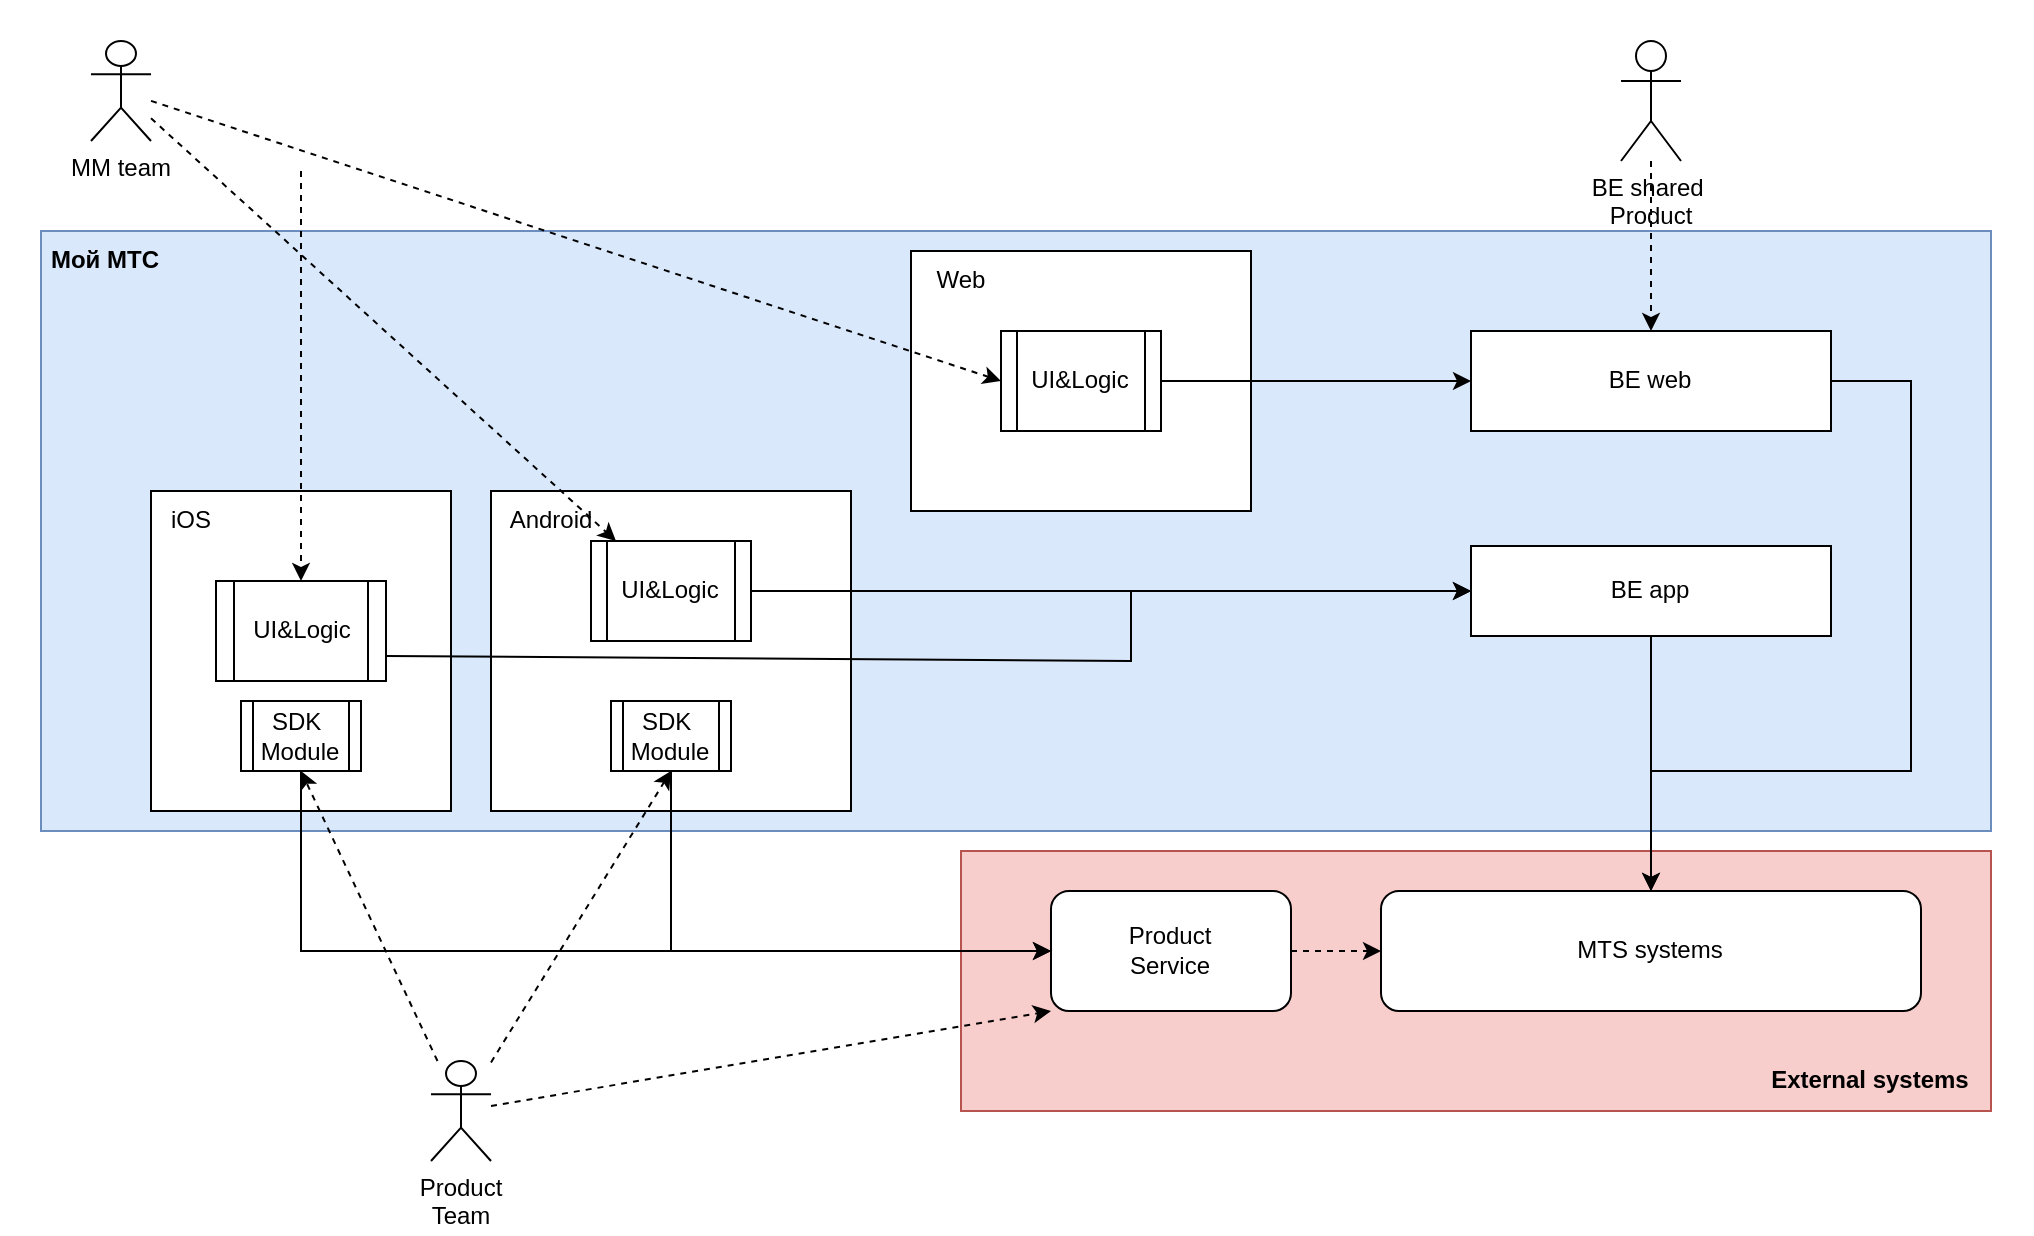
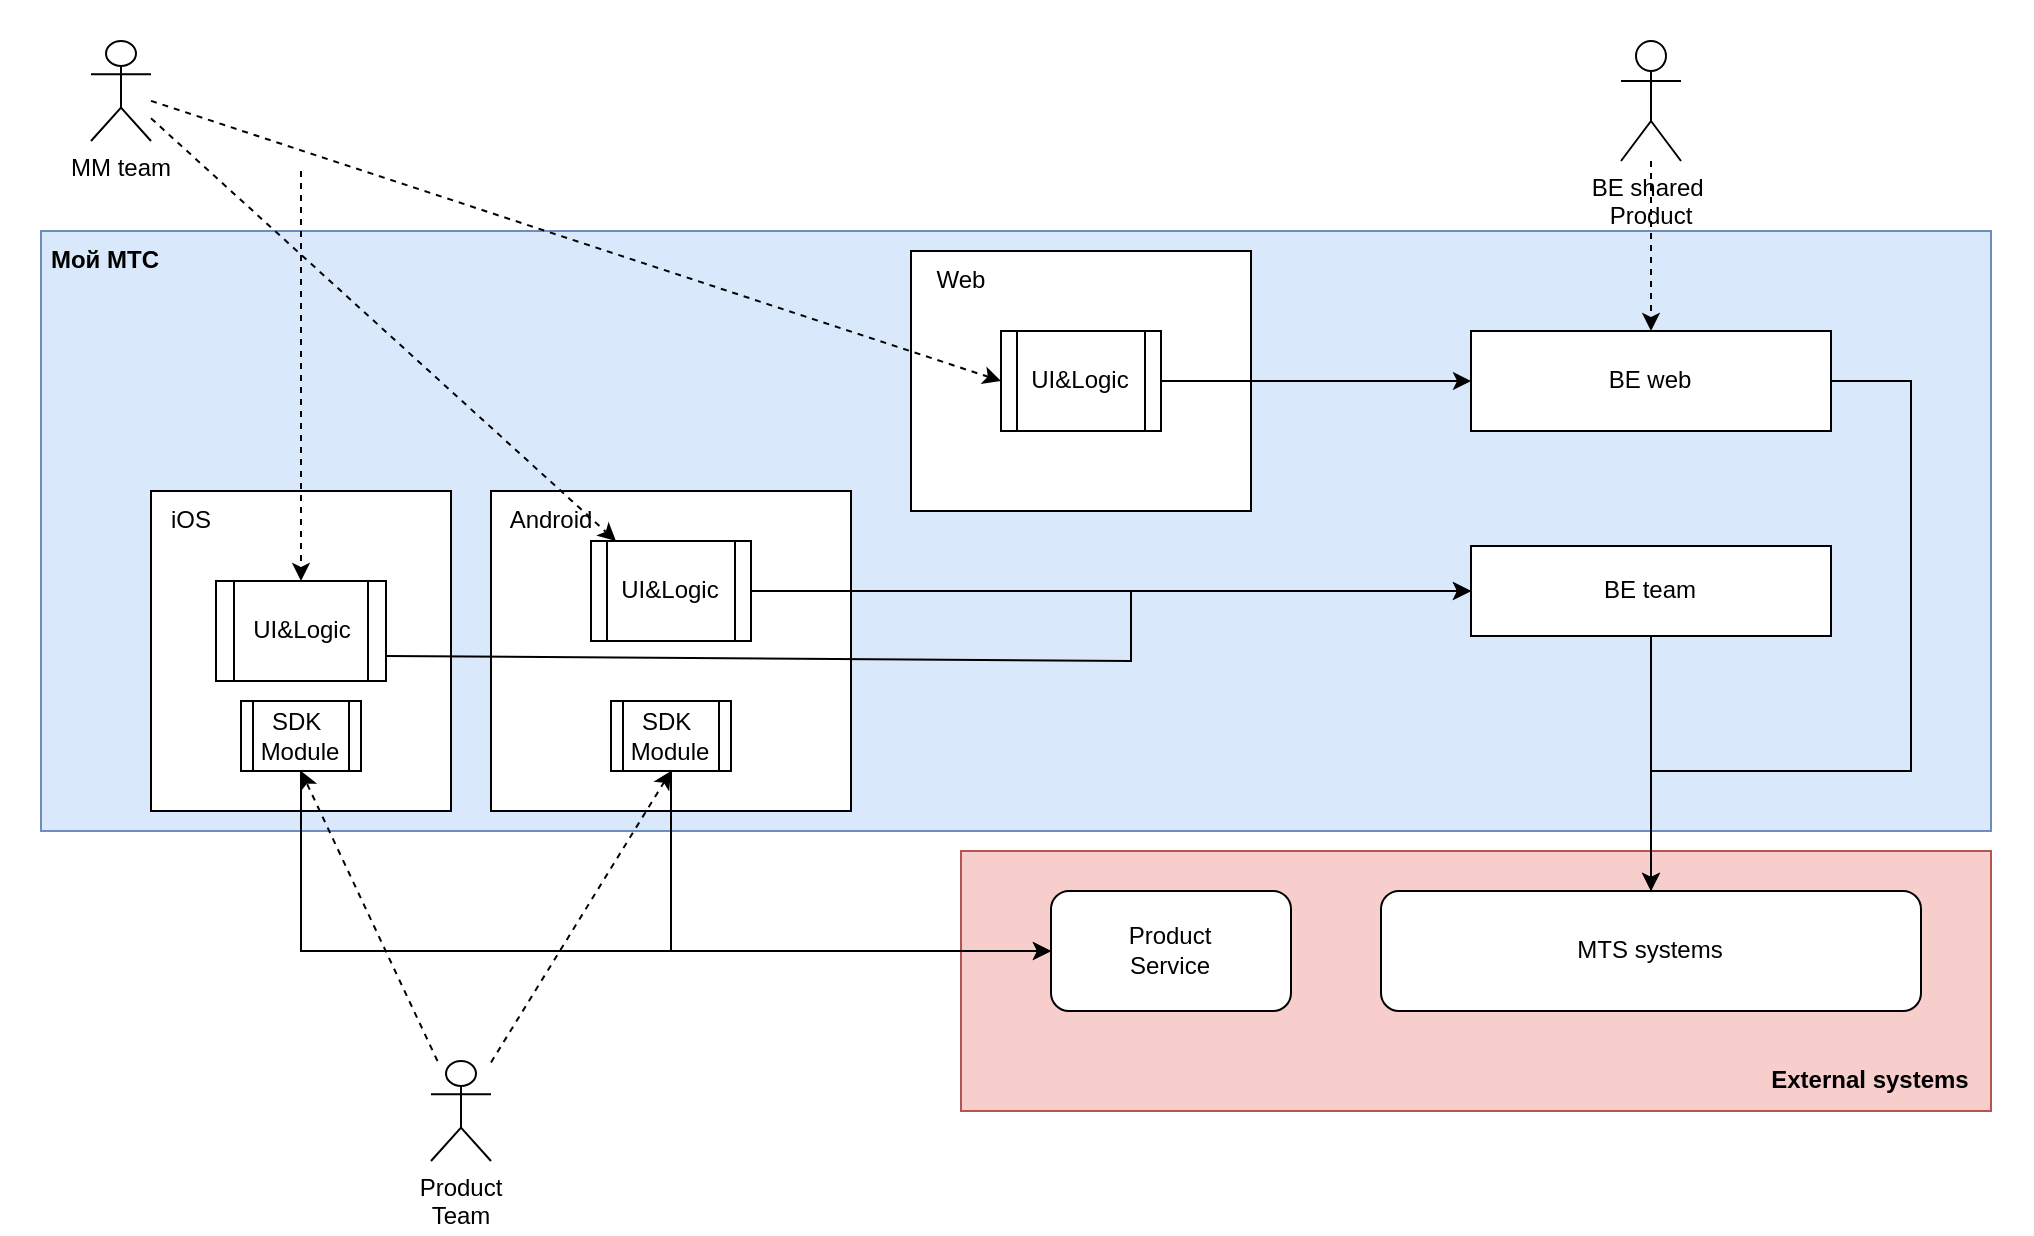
(1651, 591) -> (1651, 591)
(1329, 951) -> none
(764, 1060) -> none
